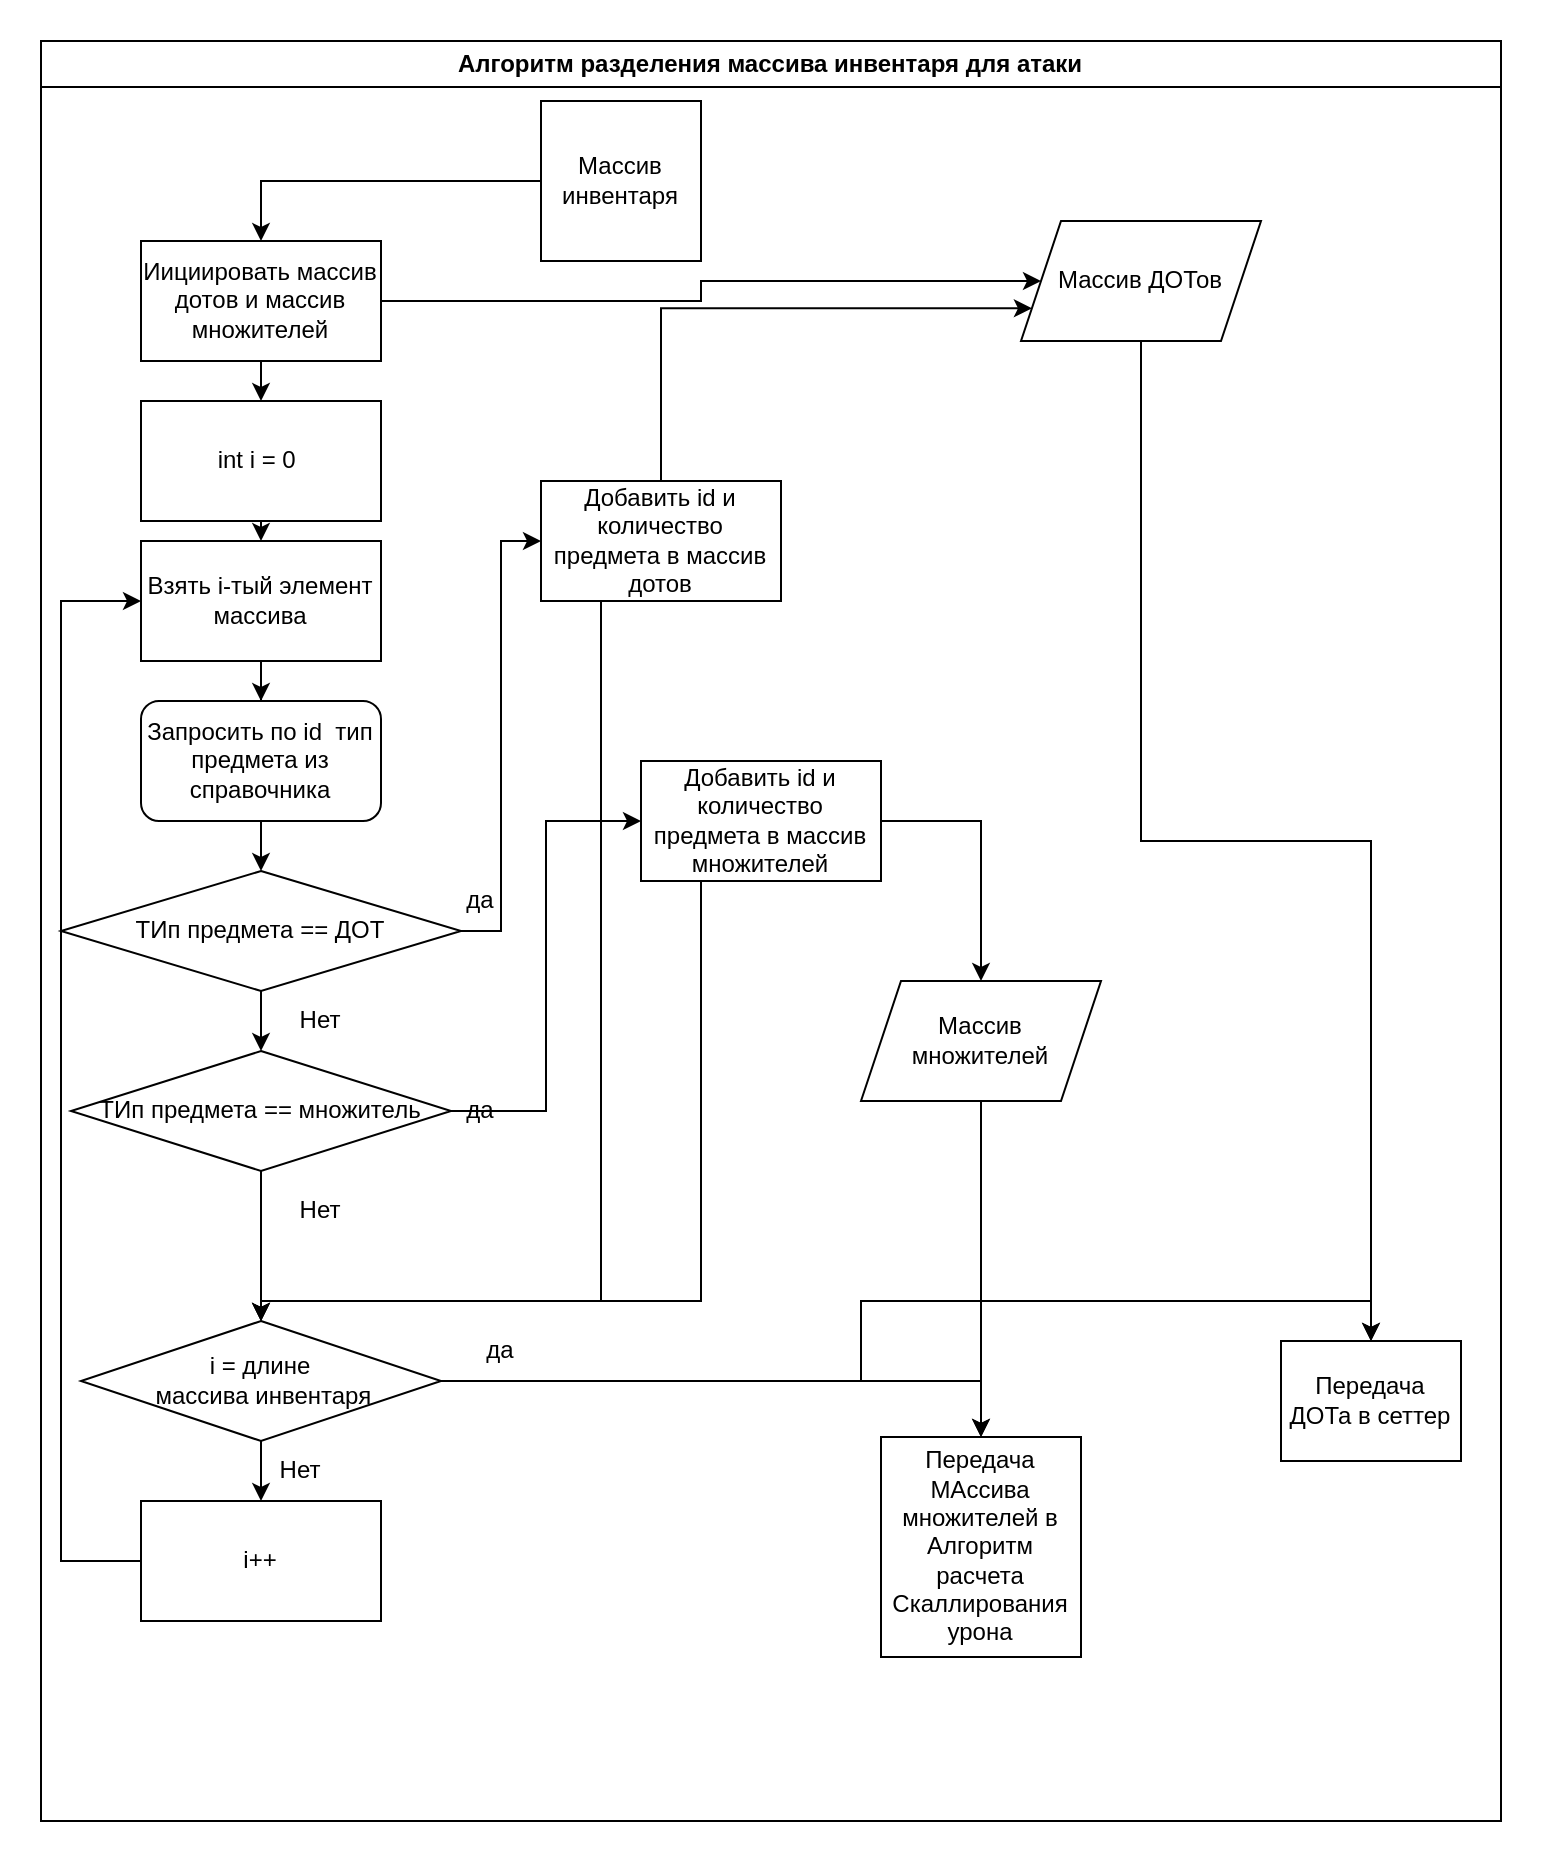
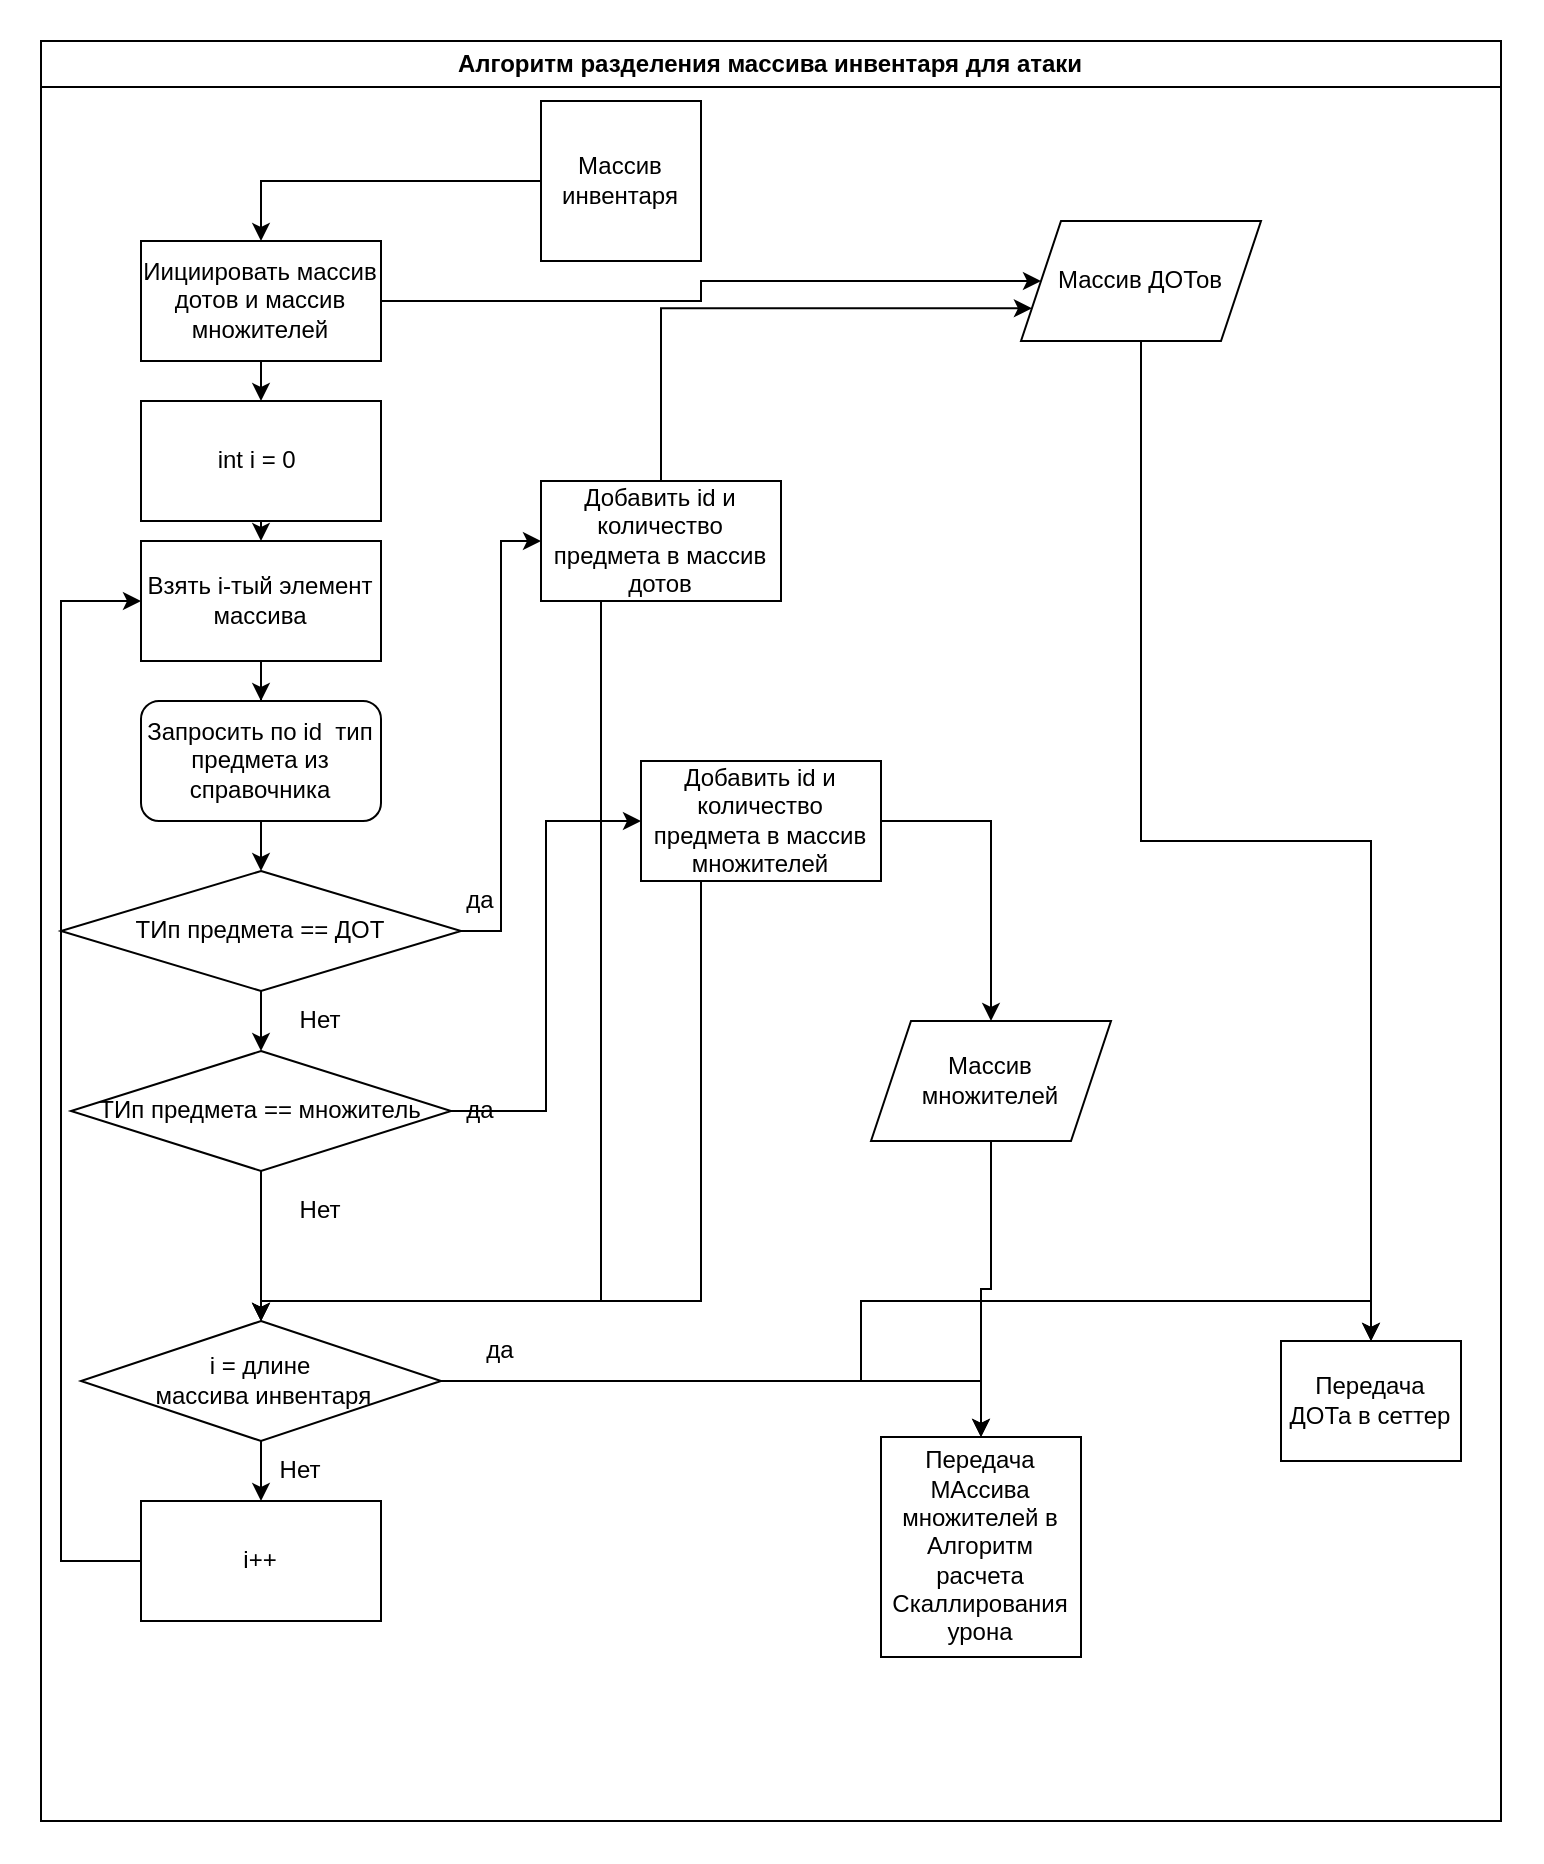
(981, 1041) -> (991, 1081)
